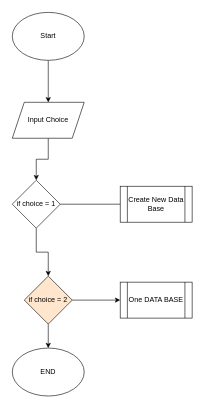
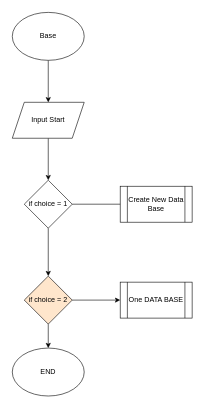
(48, 36) -> (48, 36)
(48, 120) -> (48, 120)
(36, 204) -> (48, 204)
